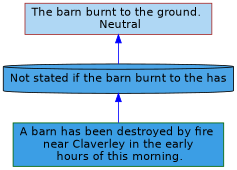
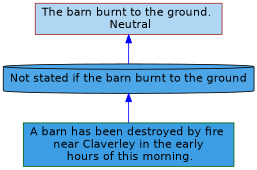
(118, 79) -> (129, 79)
